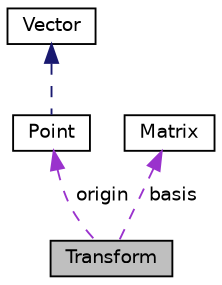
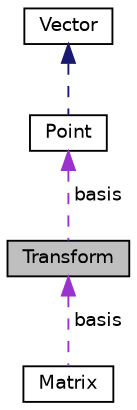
(99, 196) -> (96, 196)
(136, 204) -> (68, 331)
